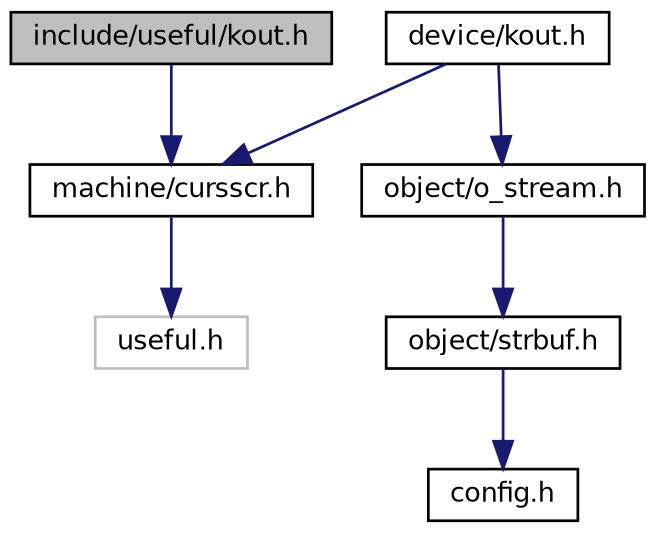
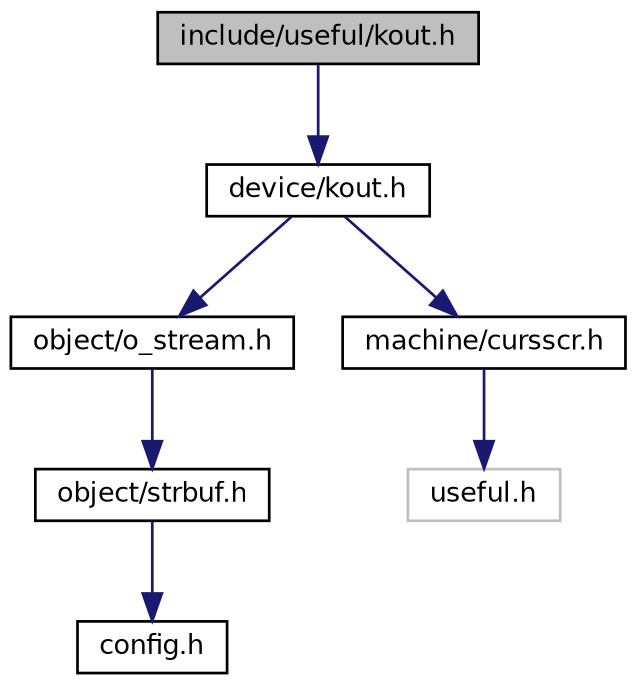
(171, 101) -> (318, 101)
